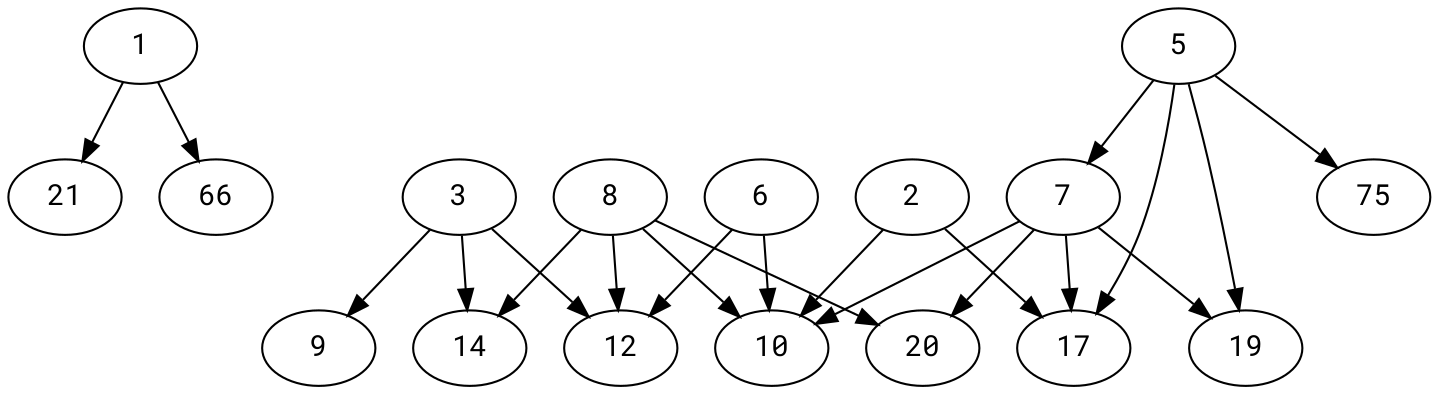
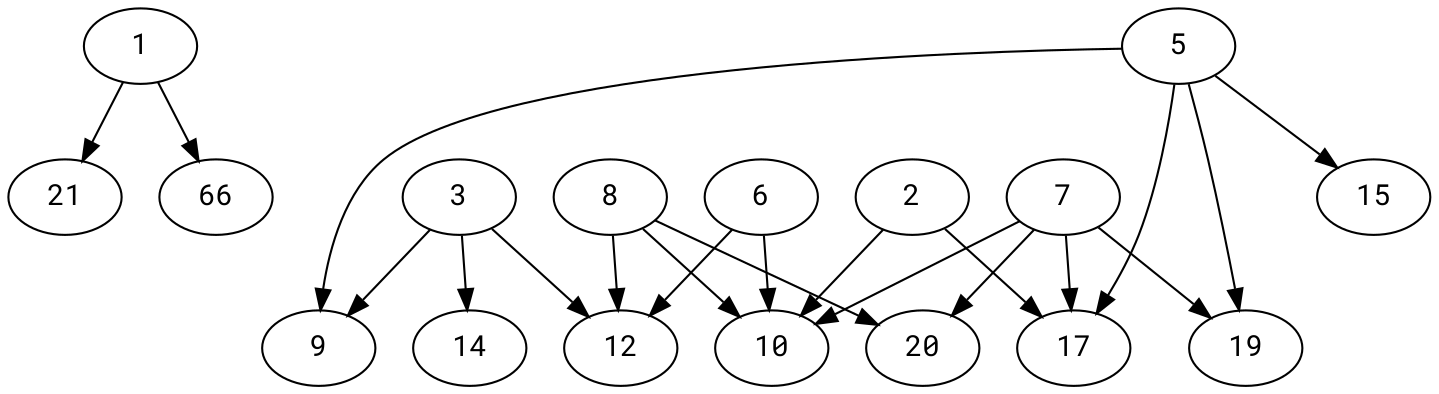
(1127, 113) -> (673, 78)
(1374, 197) -> (1374, 197)
(549, 263) -> none
